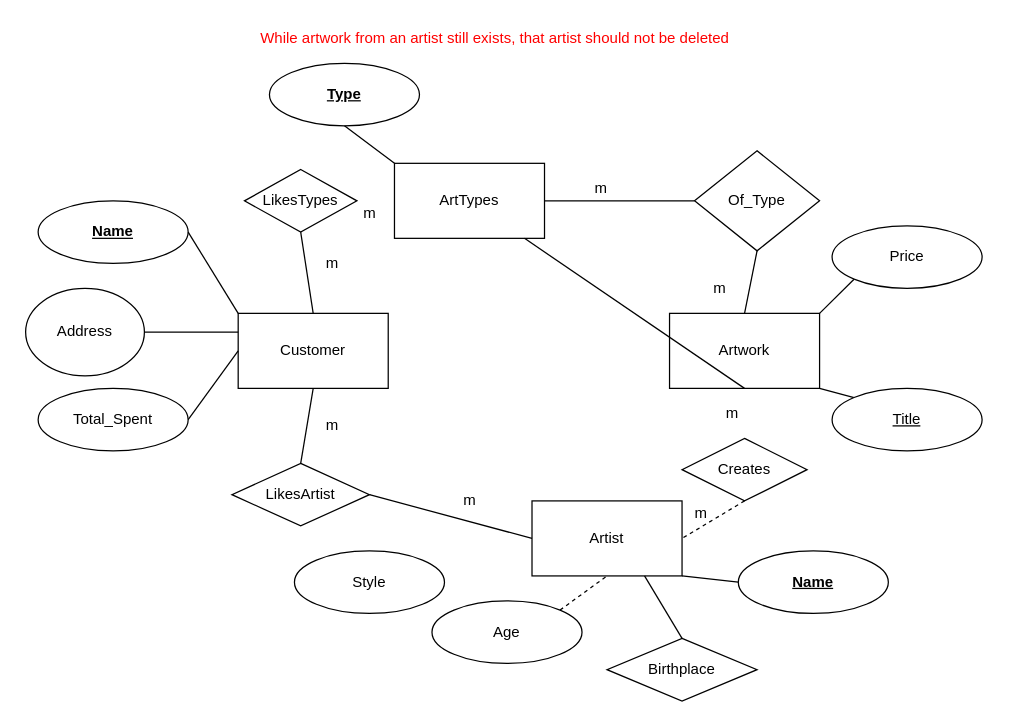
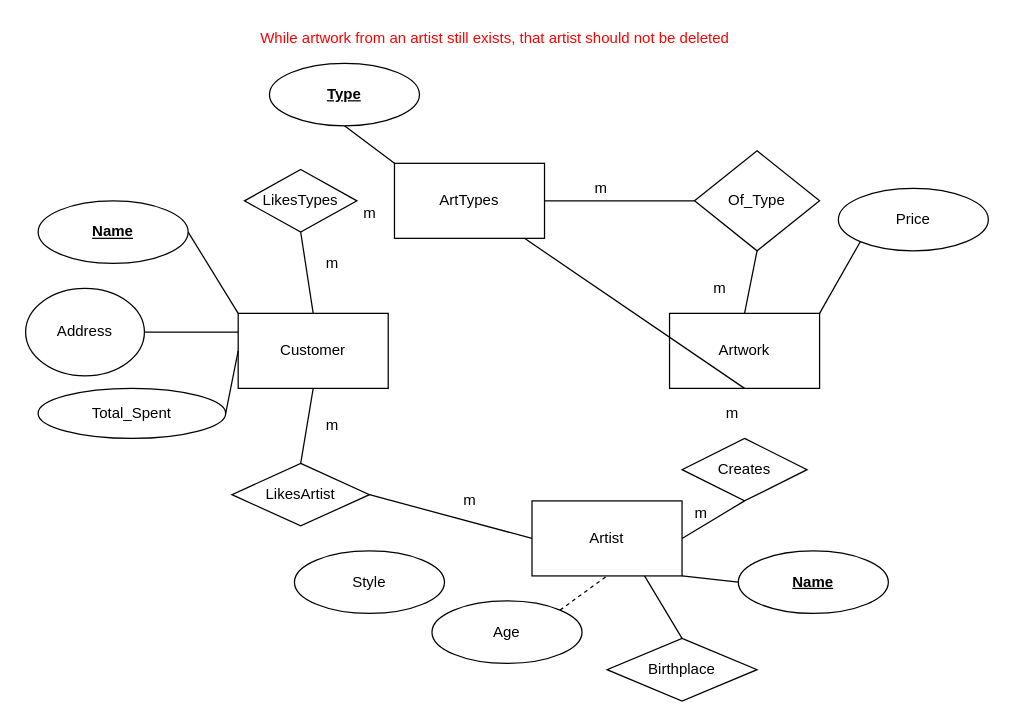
(907, 257) -> (913, 219)
(836, 393) -> none
(113, 419) -> (132, 413)
(907, 419) -> none
(714, 519) -> (714, 519)
